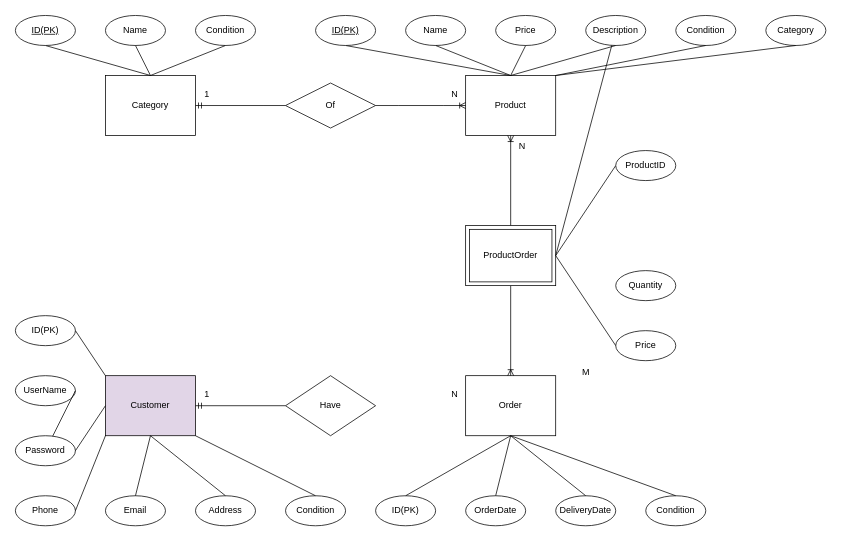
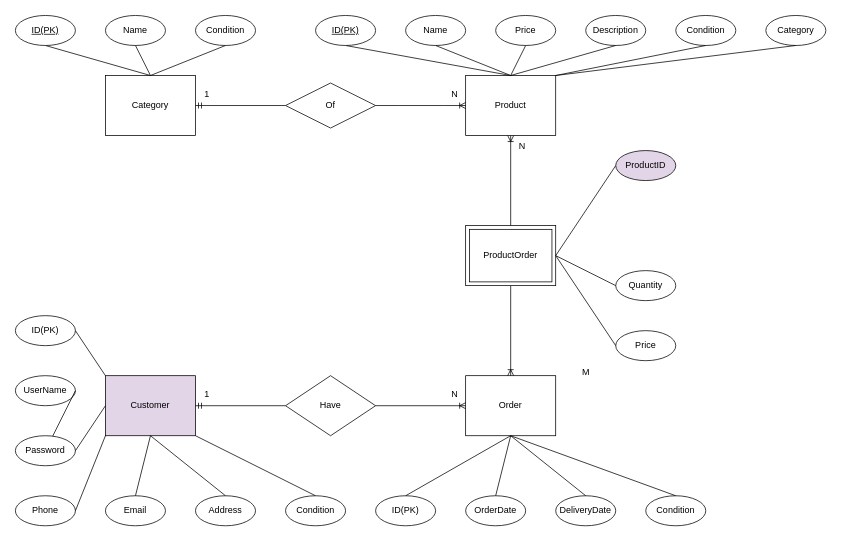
(584, 147) -> (587, 271)
(645, 165) -> (645, 165)
none -> (420, 405)
